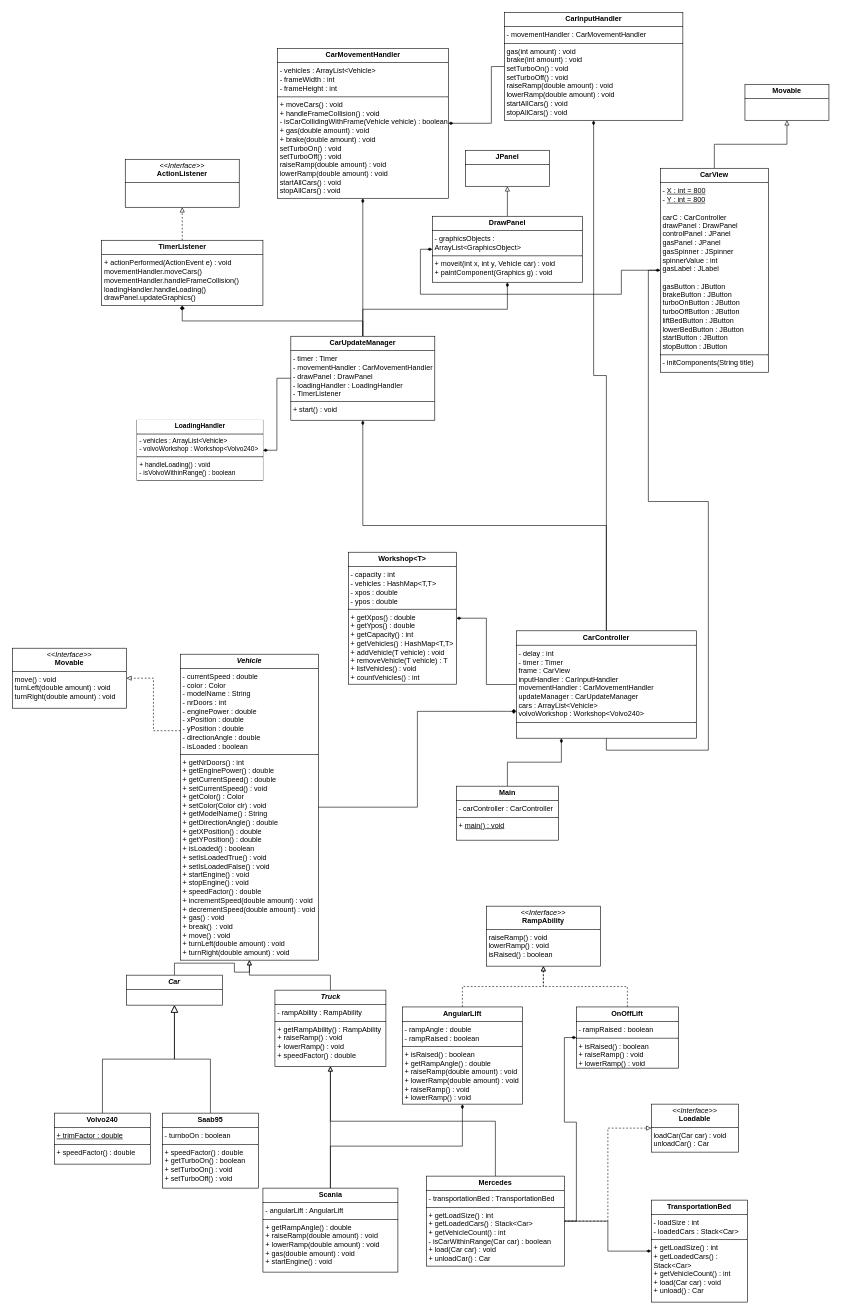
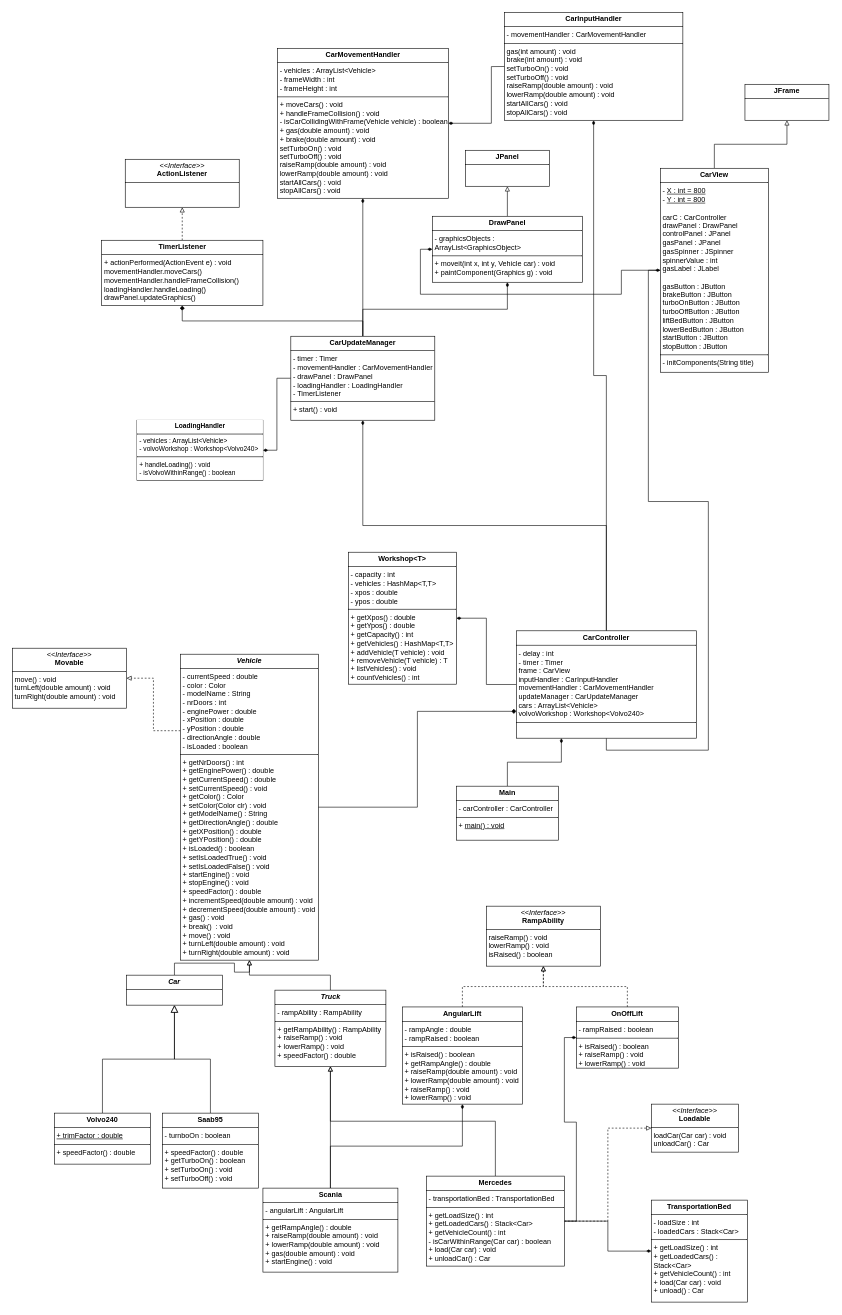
(758, 89) -> (757, 89)
